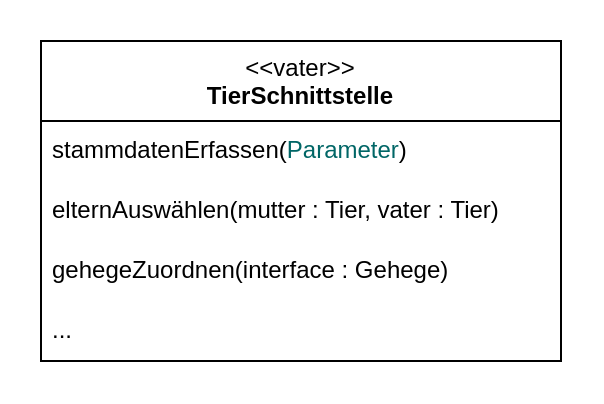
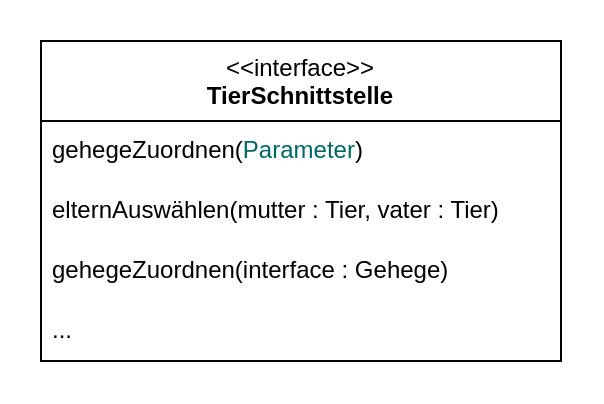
(301, 84) -> (301, 84)
(248, 151) -> (221, 151)
